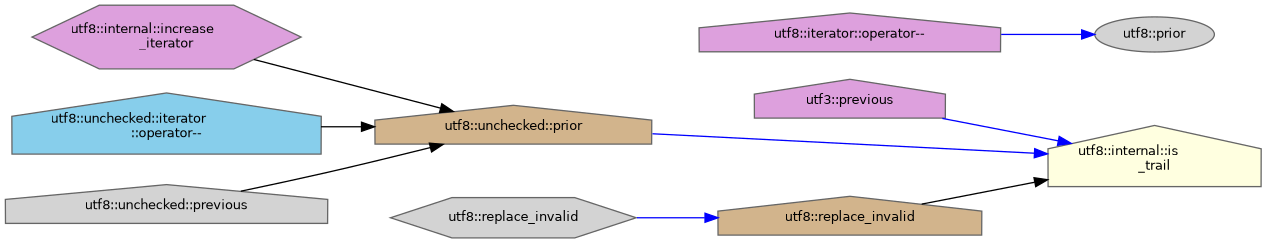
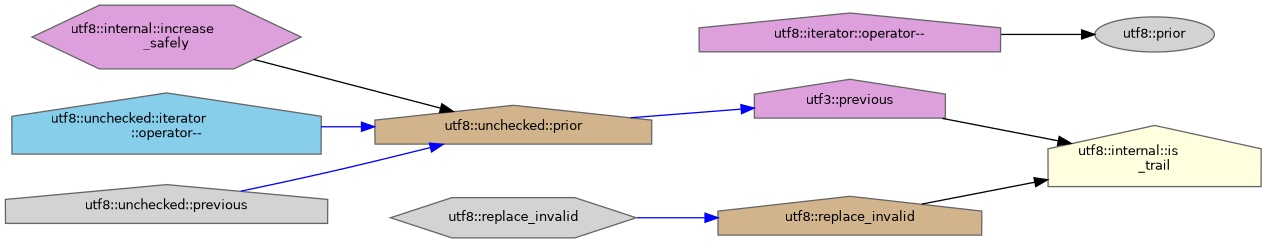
(1041, 34) -> (1041, 34)
(167, 37) -> (167, 37)
(341, 127) -> (341, 127)
(1000, 130) -> (1000, 130)
(843, 143) -> (686, 113)
(336, 170) -> (336, 170)
